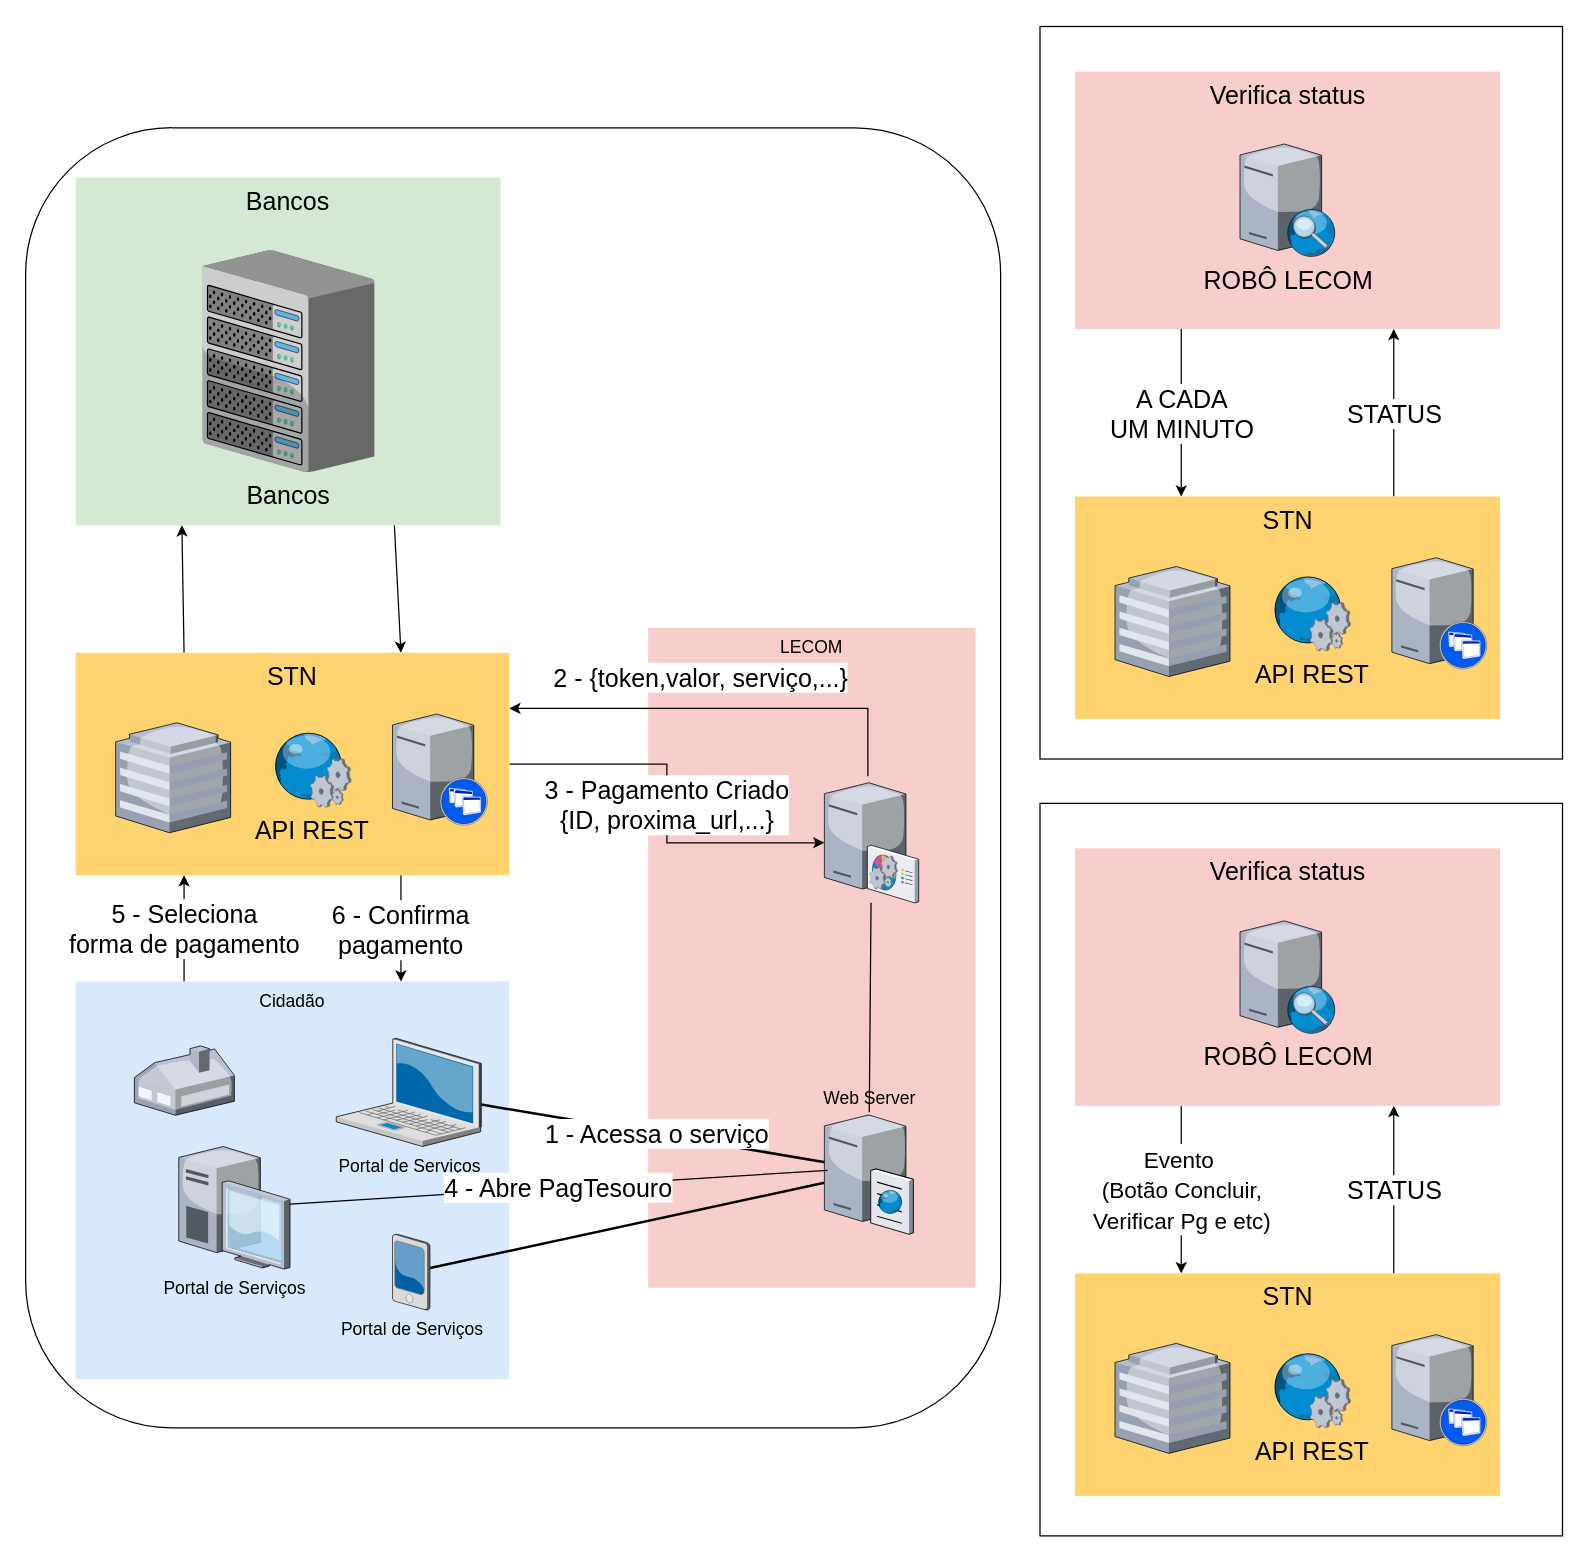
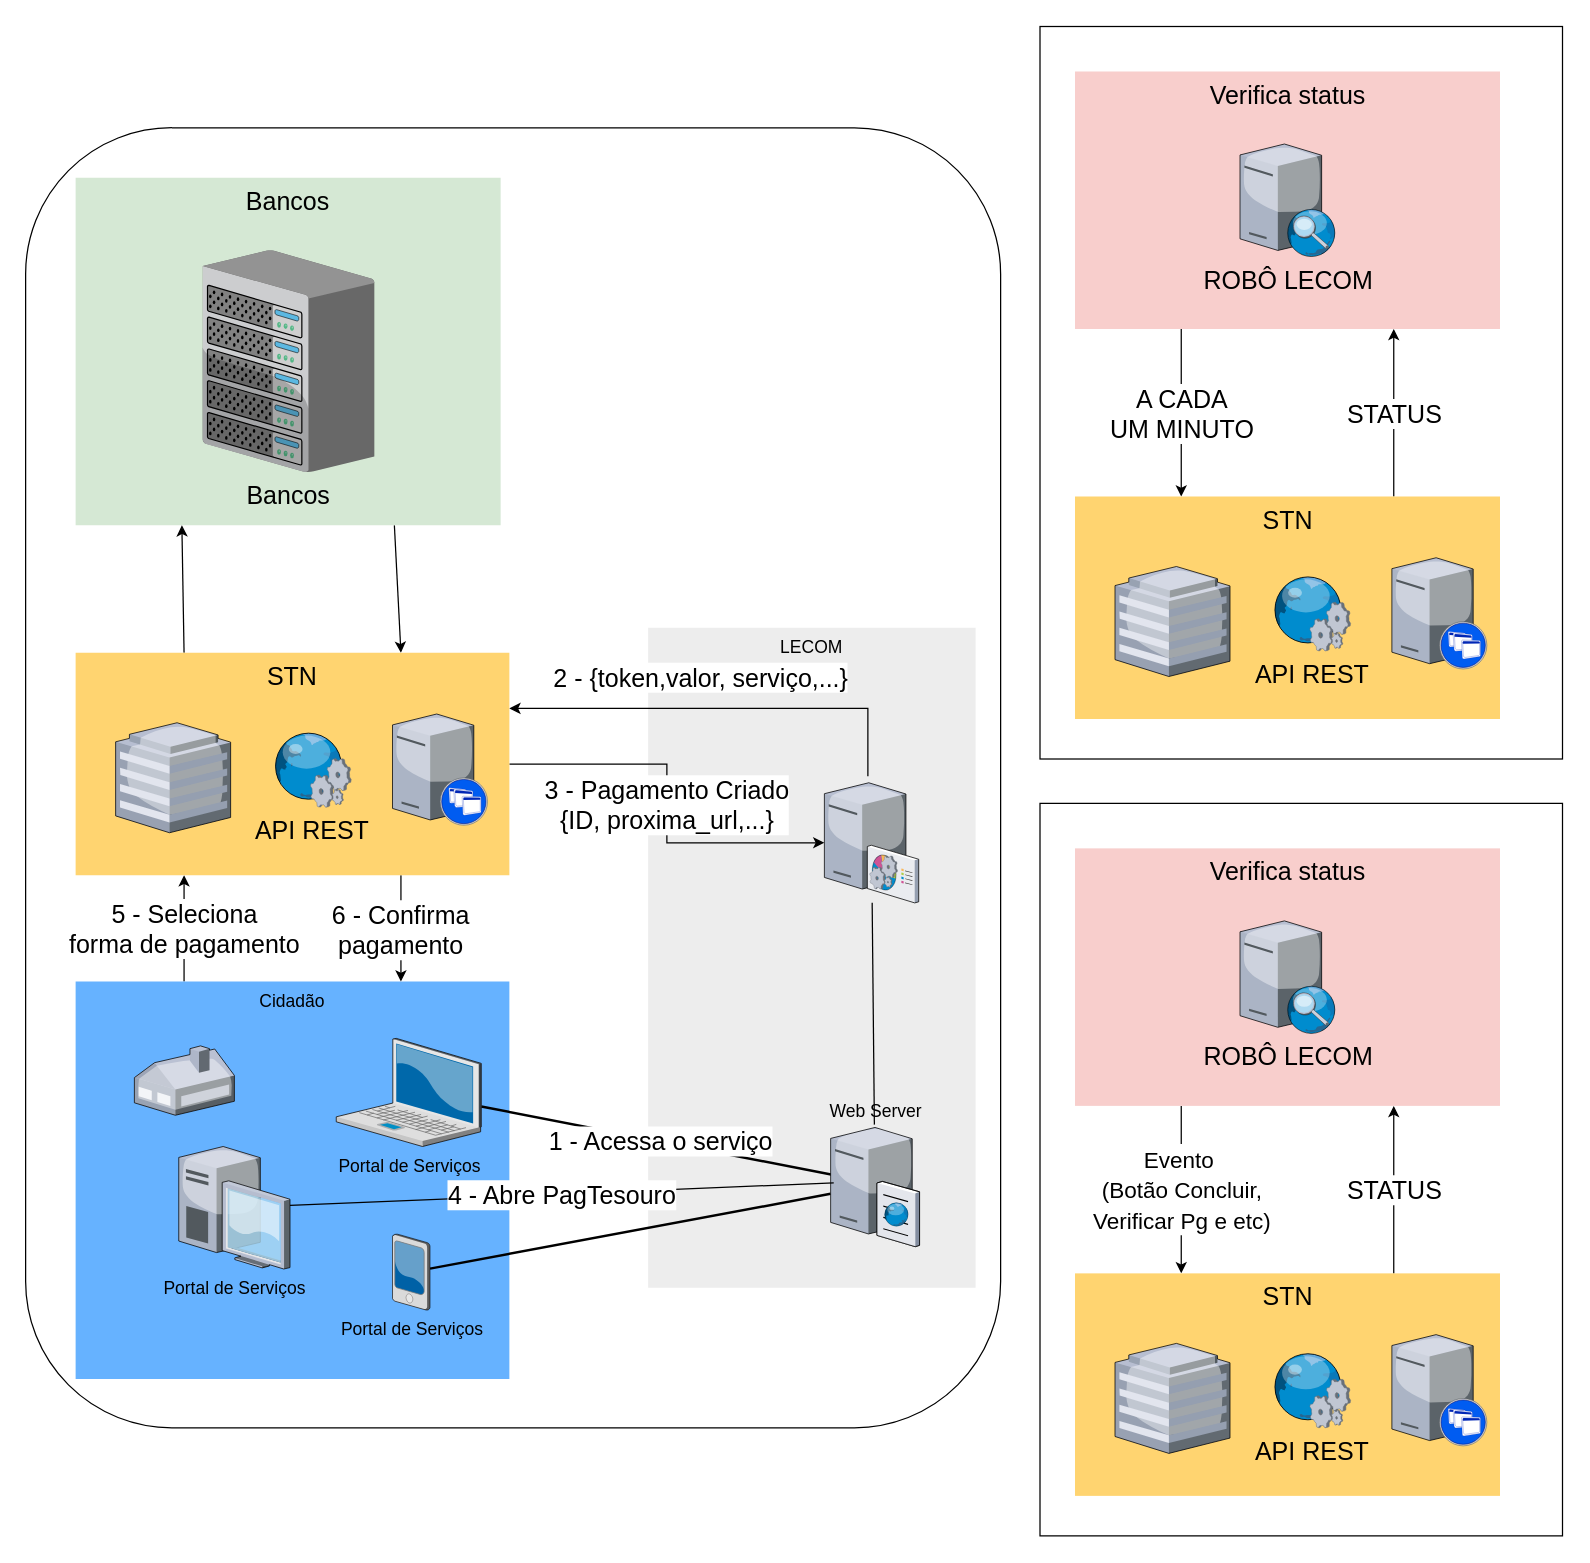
(812, 958) -> (812, 958)
(869, 1173) -> (875, 1185)
(293, 1180) -> (293, 1180)
